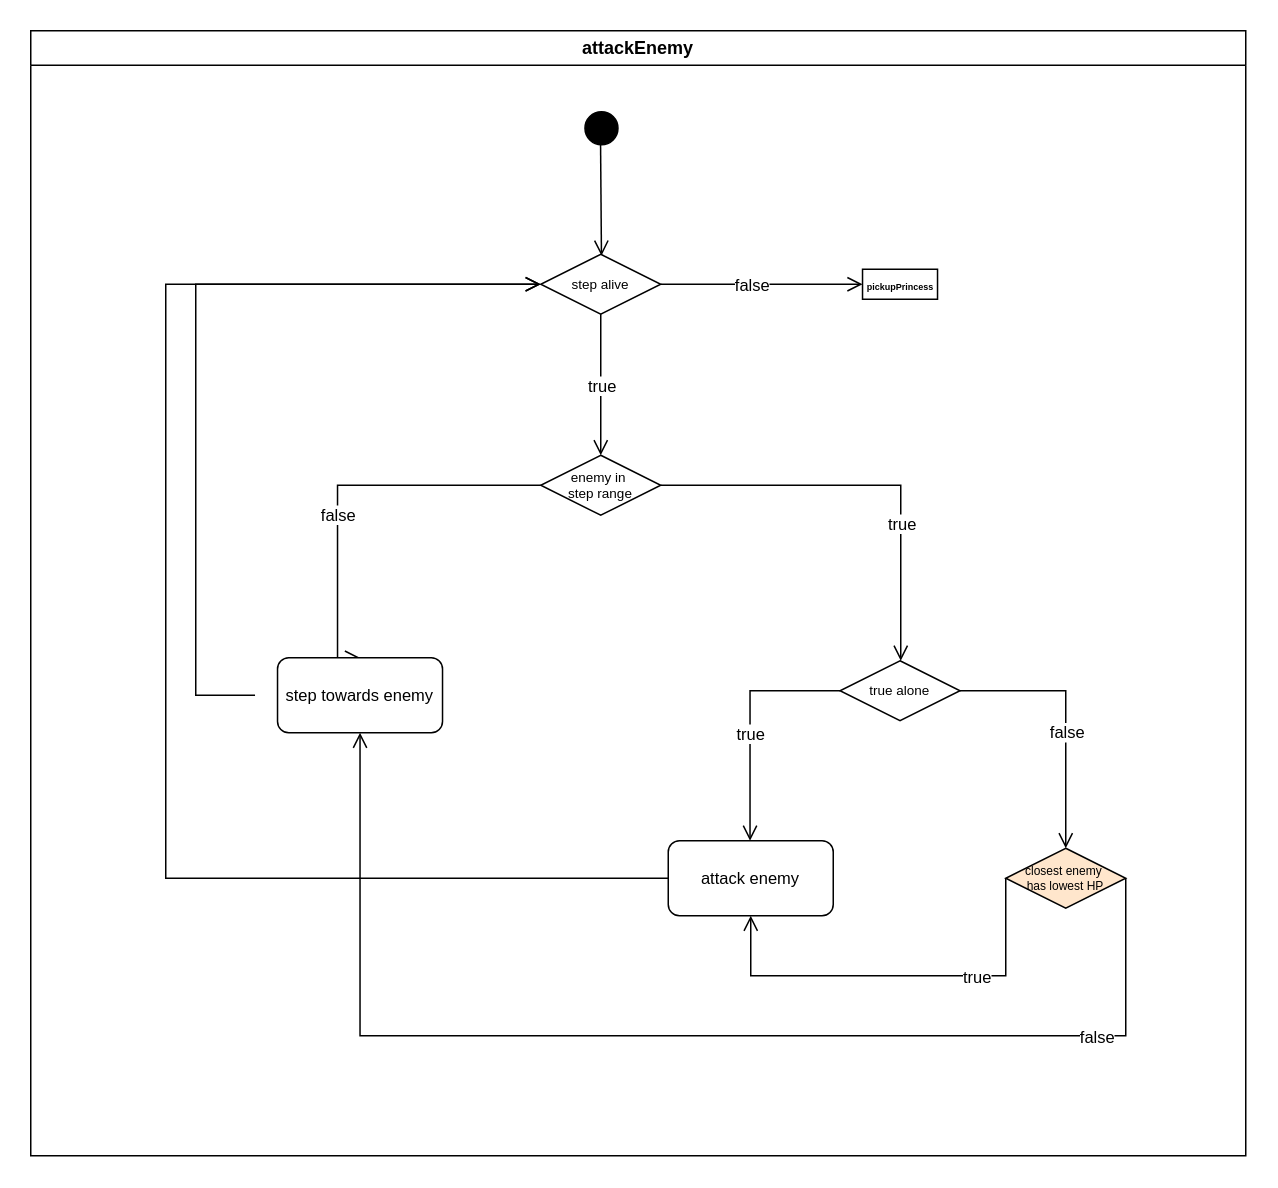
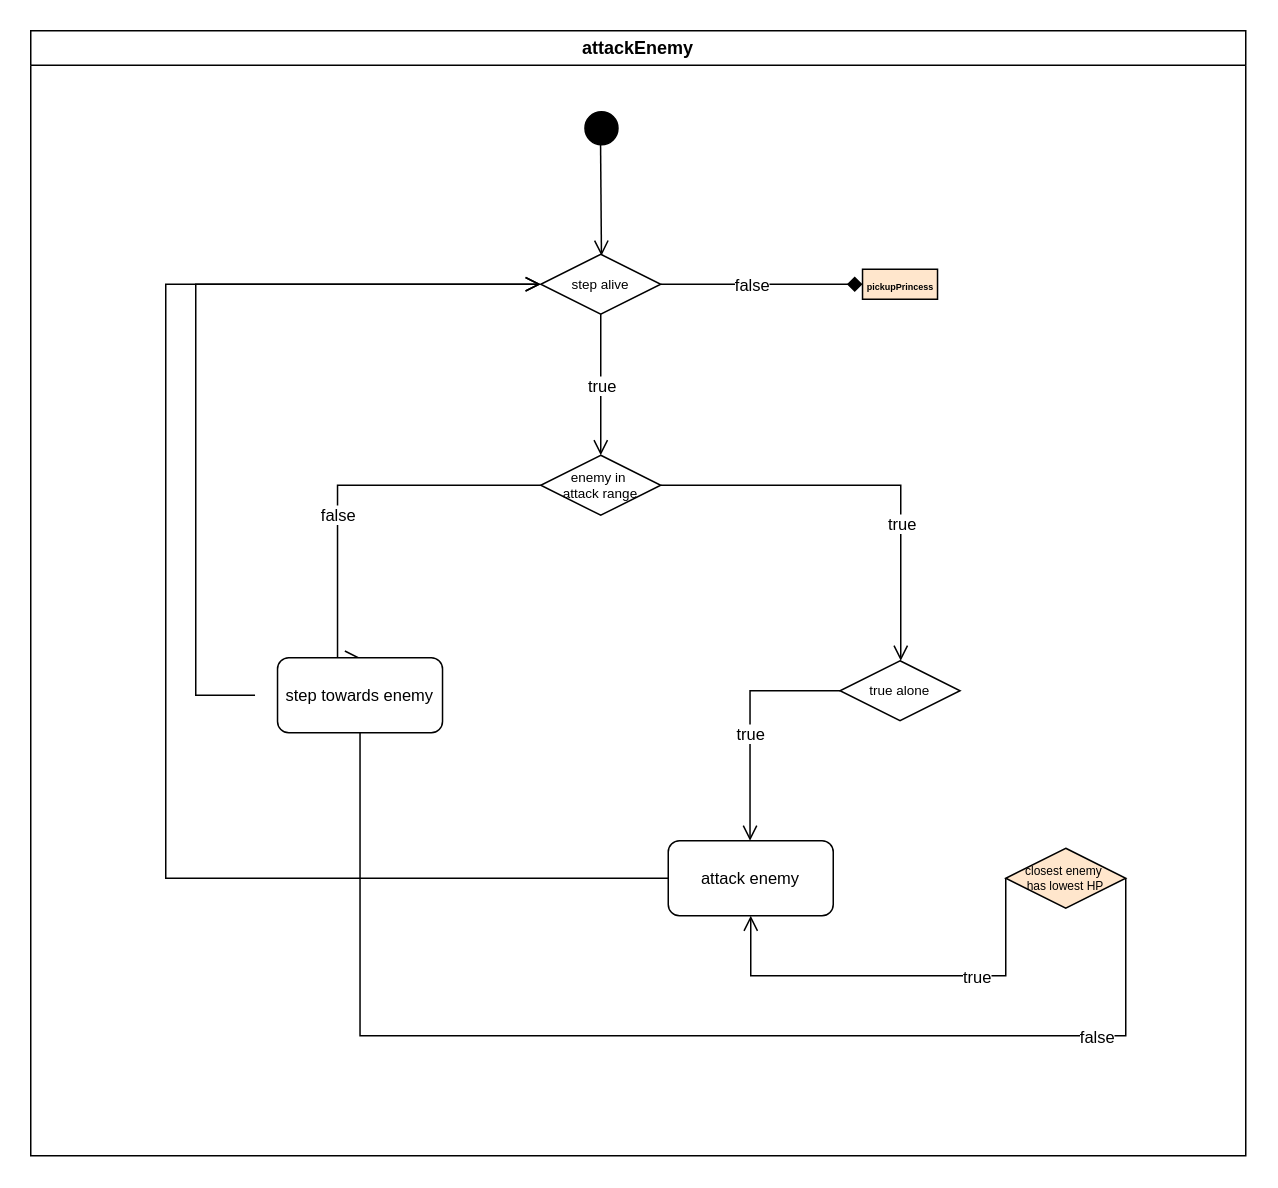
(852, 284) -> (847, 284)
(900, 284) -> (900, 284)
(600, 477) -> (600, 477)
(1066, 715) -> none
(360, 739) -> (360, 738)
